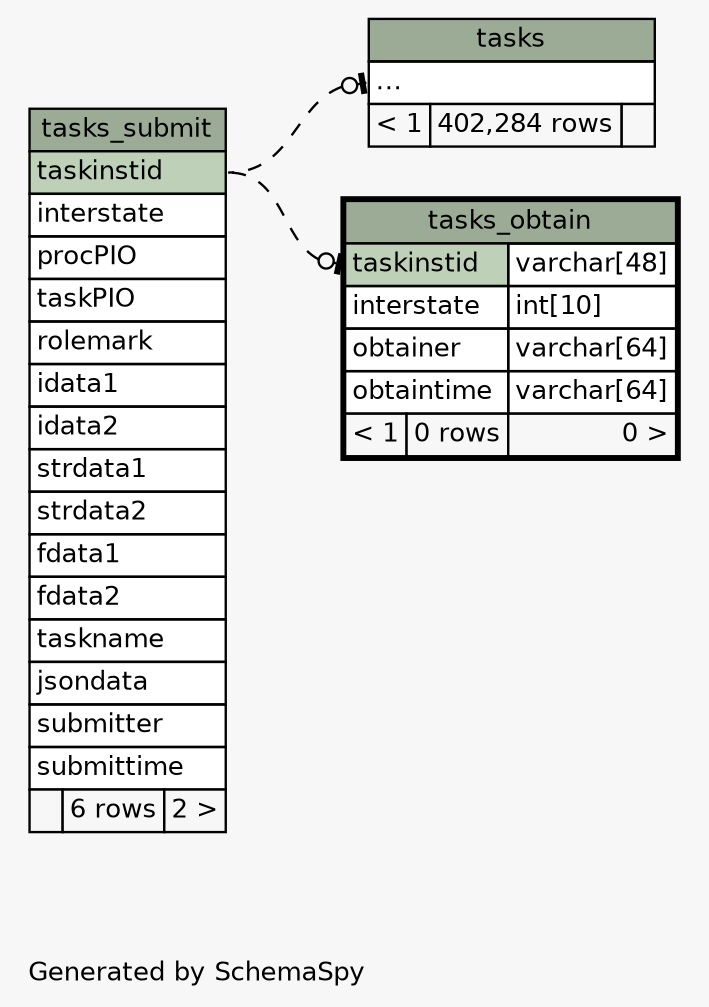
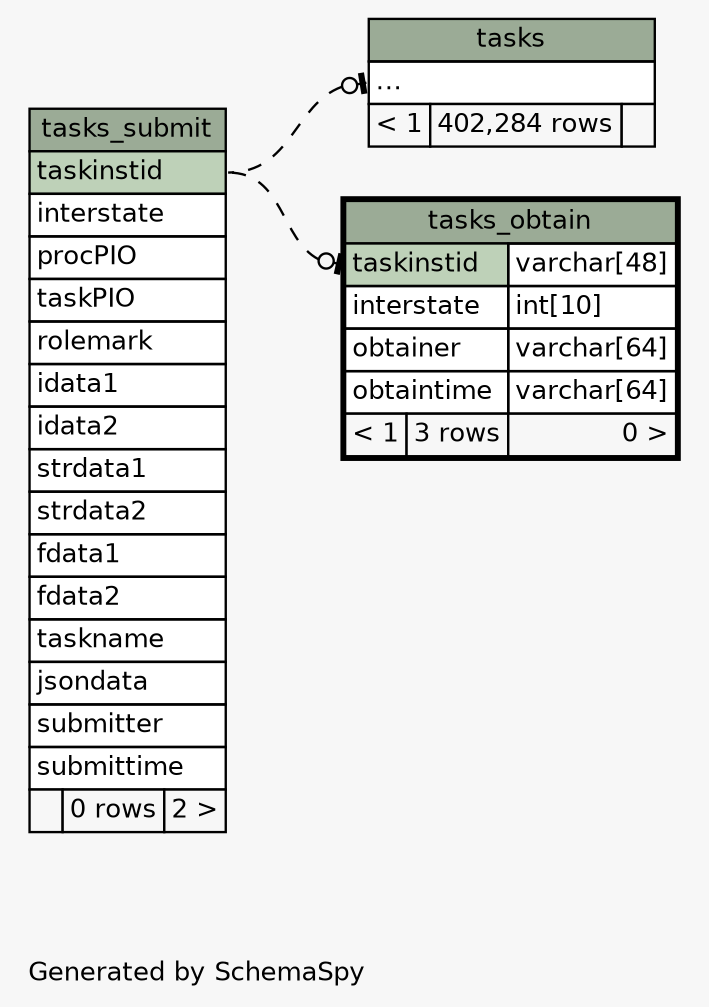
(457, 434) -> (457, 434)
(113, 810) -> (113, 810)
